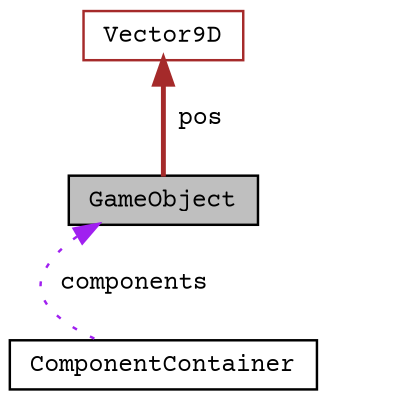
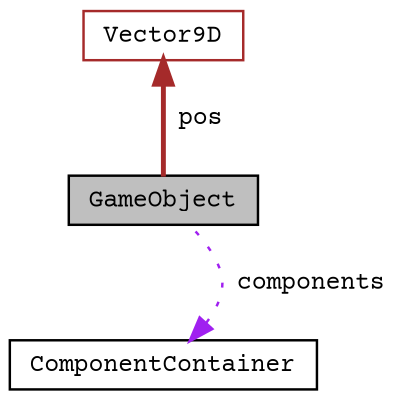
(43, 297) -> (220, 271)
